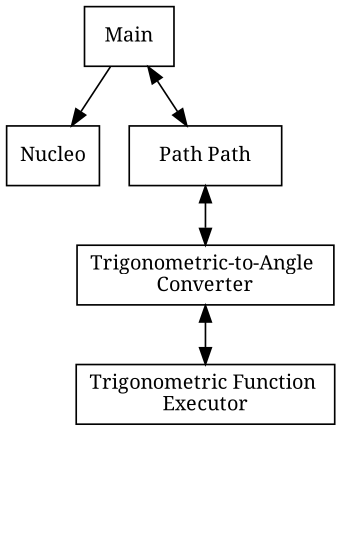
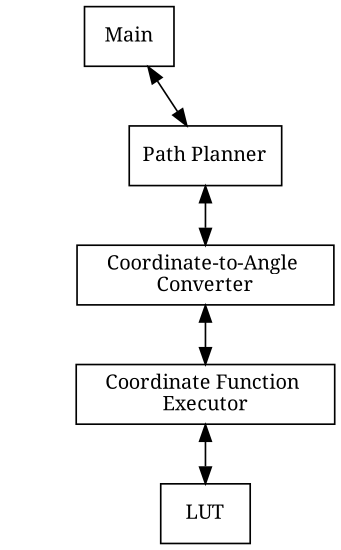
(53, 156) -> none
(205, 156) -> (205, 156)
(205, 275) -> (205, 275)
(205, 394) -> (205, 394)
none -> (205, 514)
